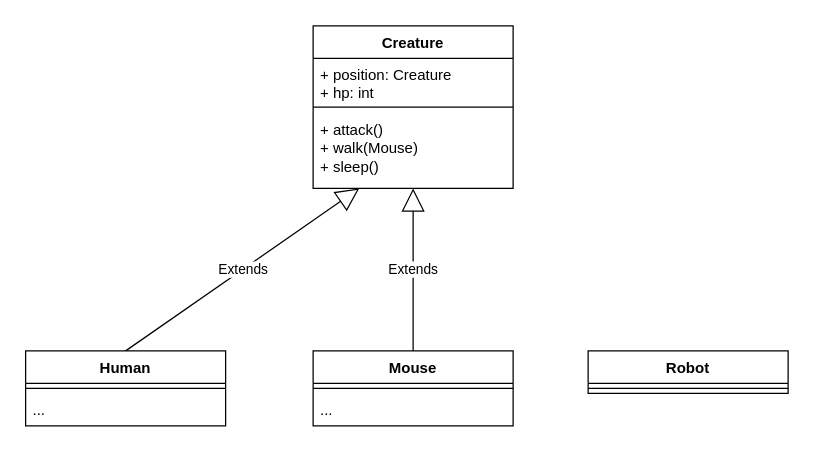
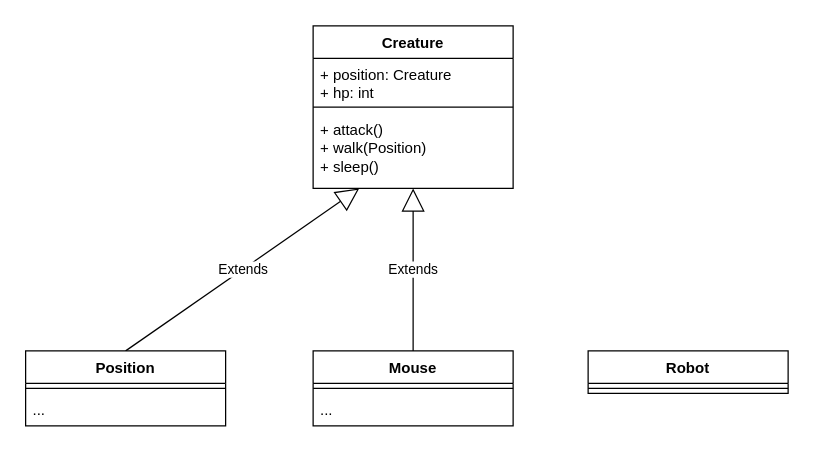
(371, 149) -> (380, 149)
(126, 368) -> (126, 368)
